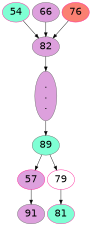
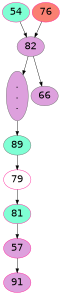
(46, 27) -> (37, 69)
(39, 161) -> (17, 229)
(31, 214) -> (17, 283)
